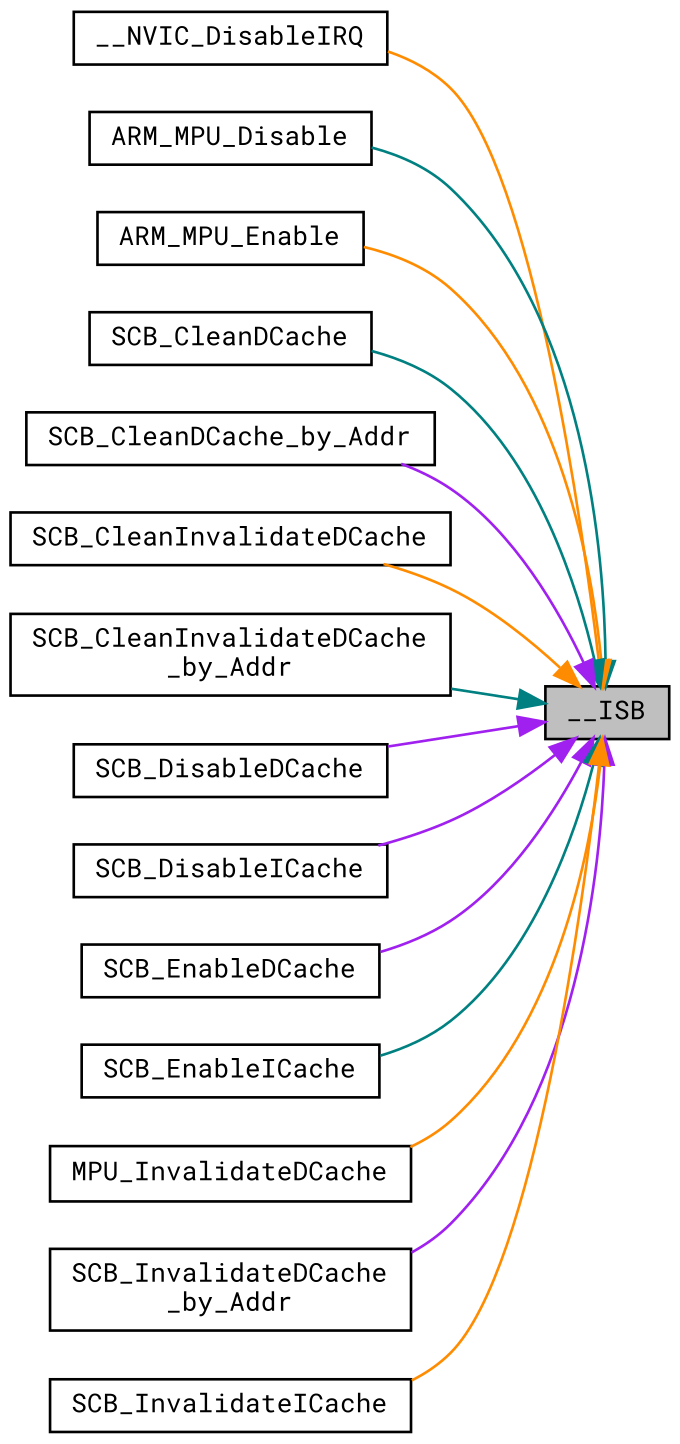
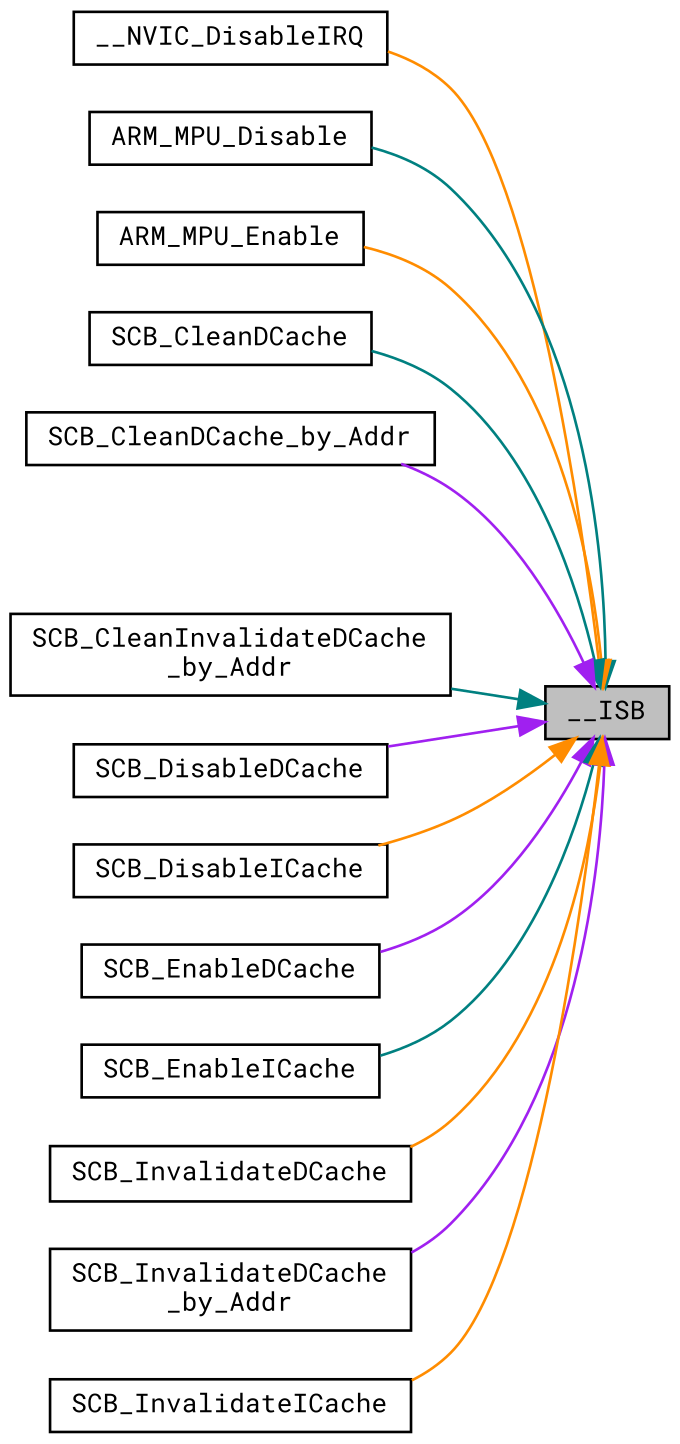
(231, 539) -> none
(472, 810) -> (472, 810)
(231, 1174) -> (231, 1174)
